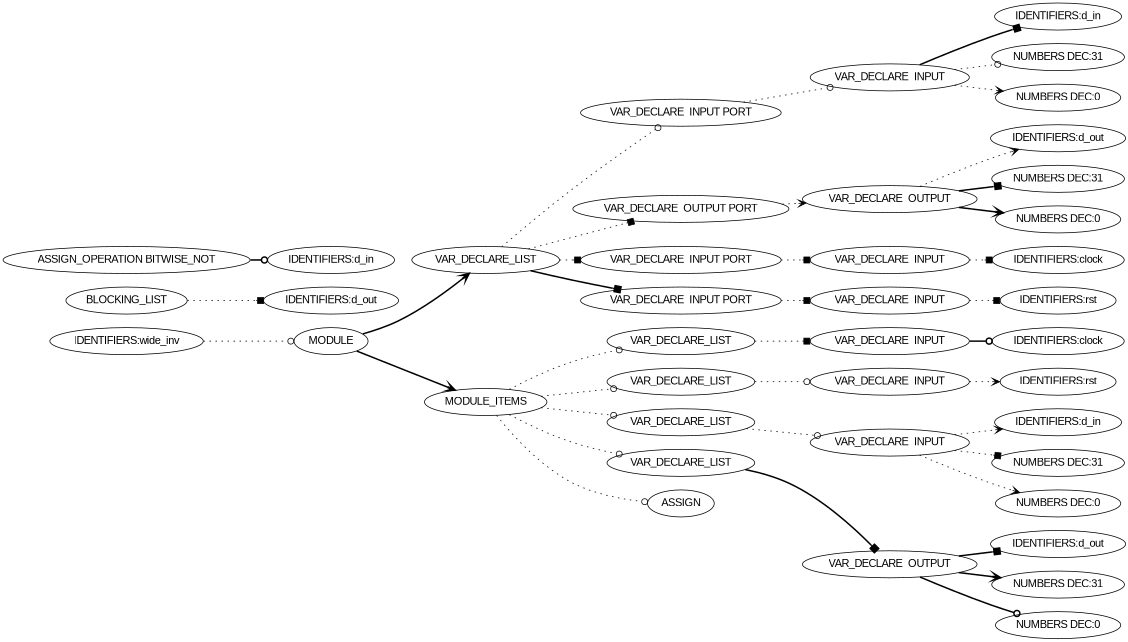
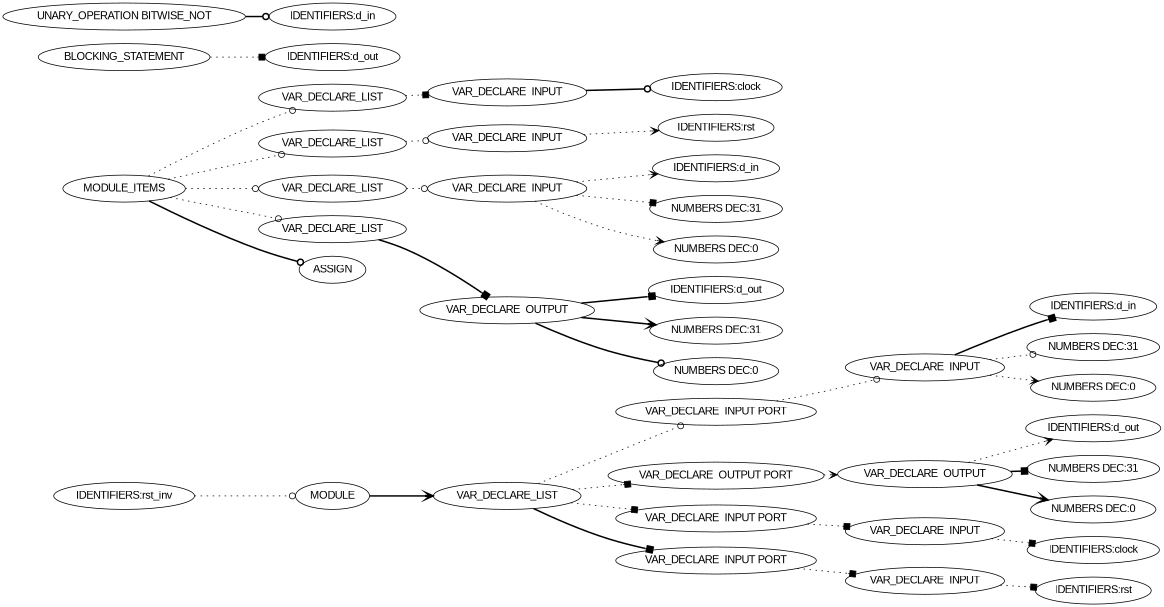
(127, 260) -> (124, 17)
(127, 301) -> (124, 57)
(127, 341) -> (124, 496)
(402, 369) -> none
(559, 475) -> (222, 235)
